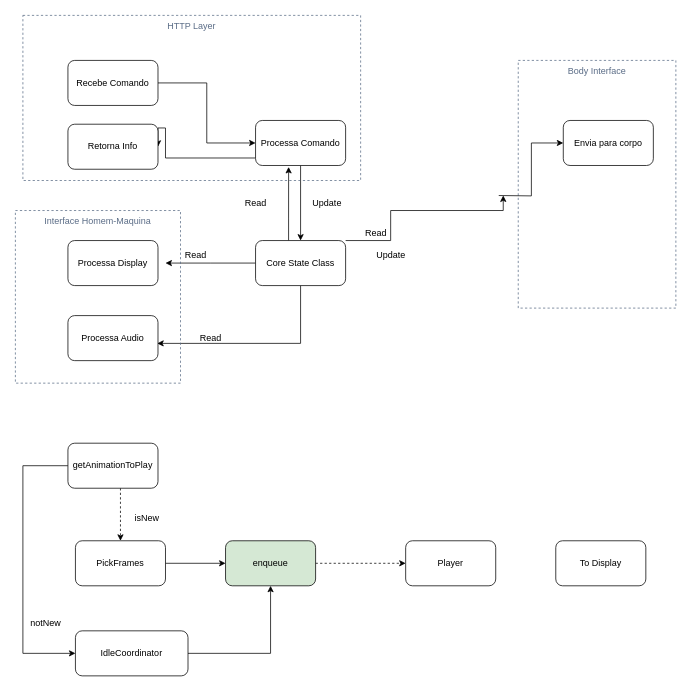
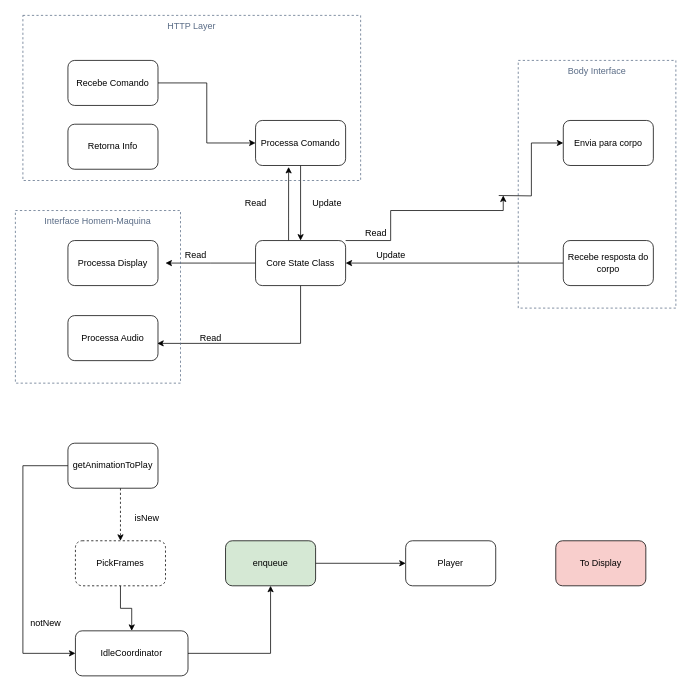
(165, 134) -> none
none -> (562, 263)
none -> (608, 263)
(120, 563) -> (120, 563)
(192, 563) -> (123, 608)
(358, 563) -> (358, 563)
(600, 563) -> (600, 563)
